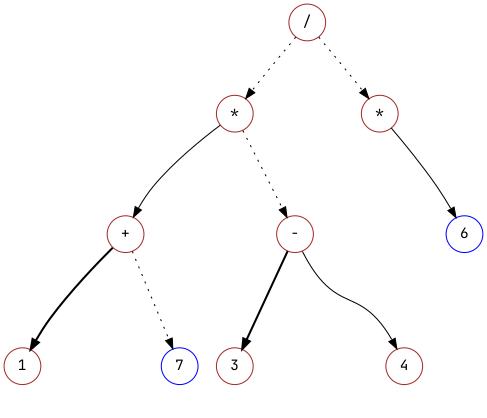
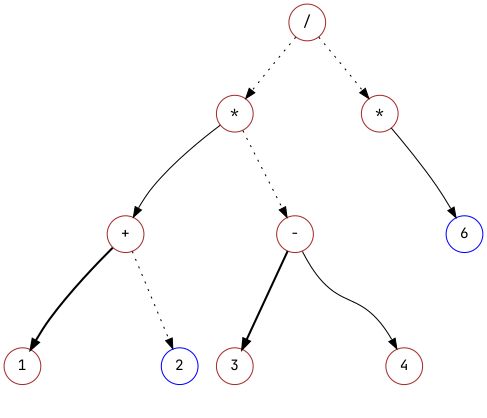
(180, 366) -> (180, 366)
